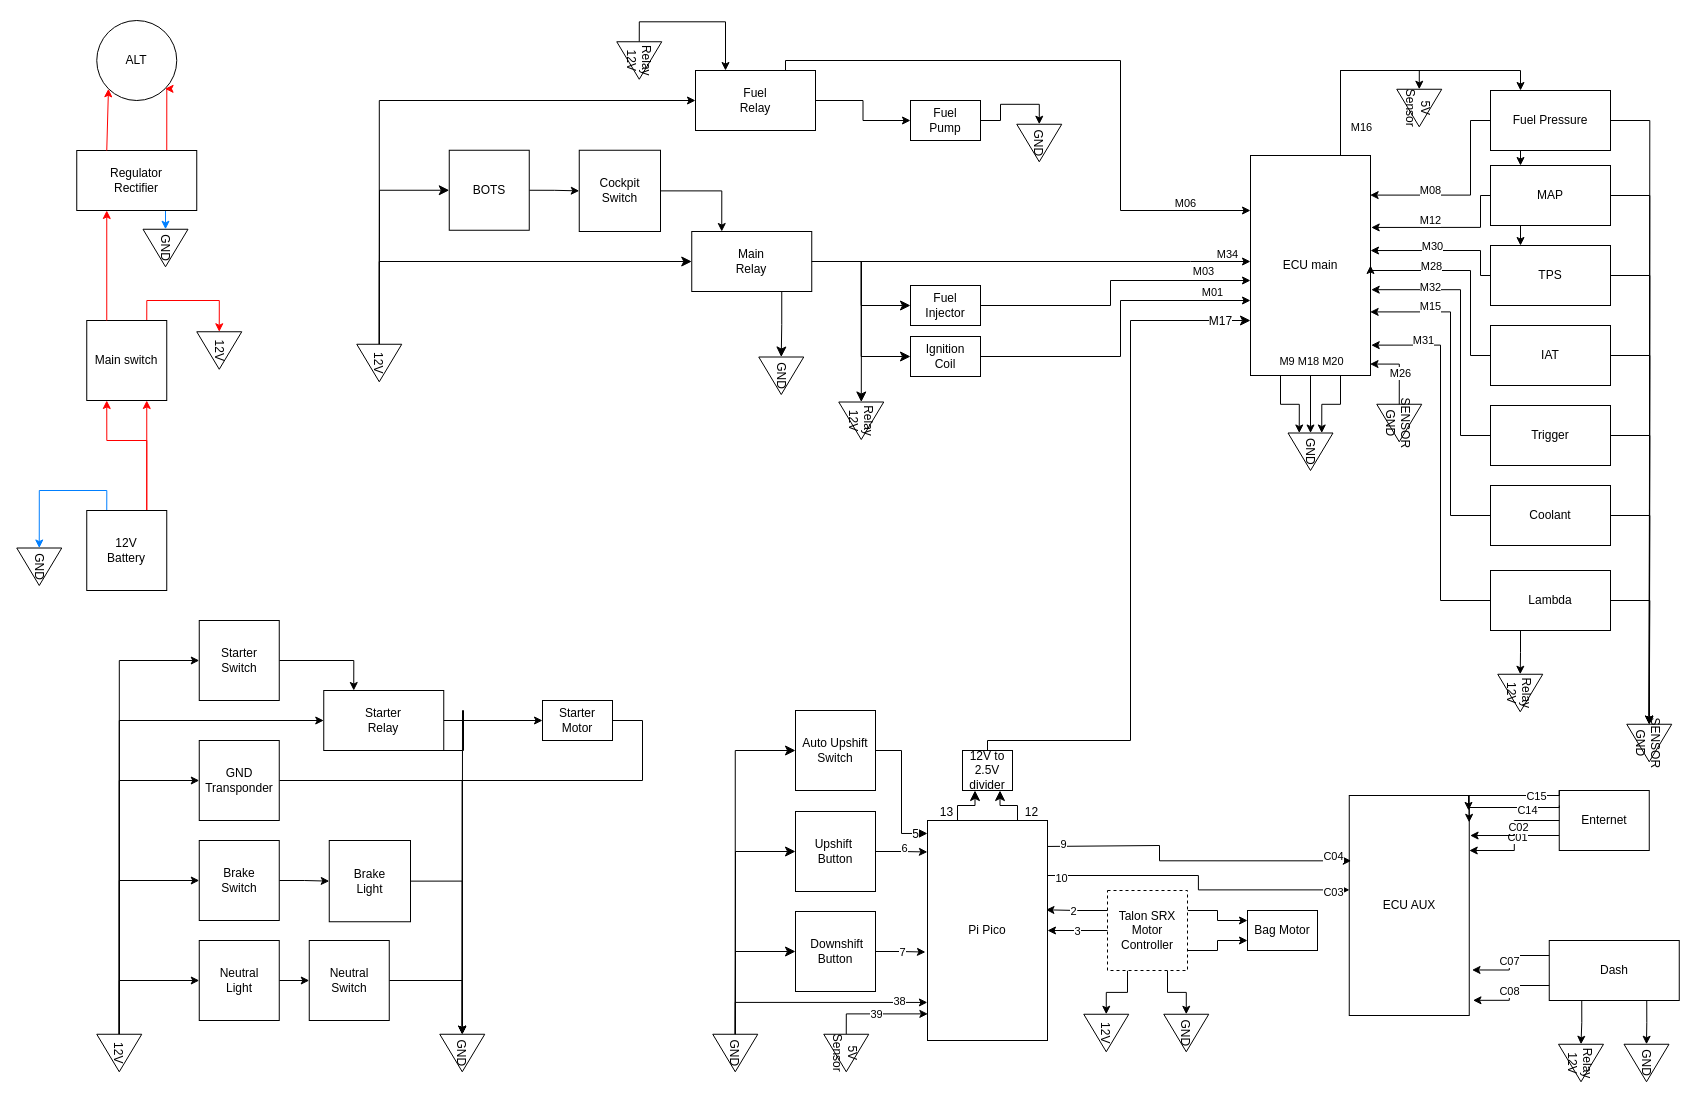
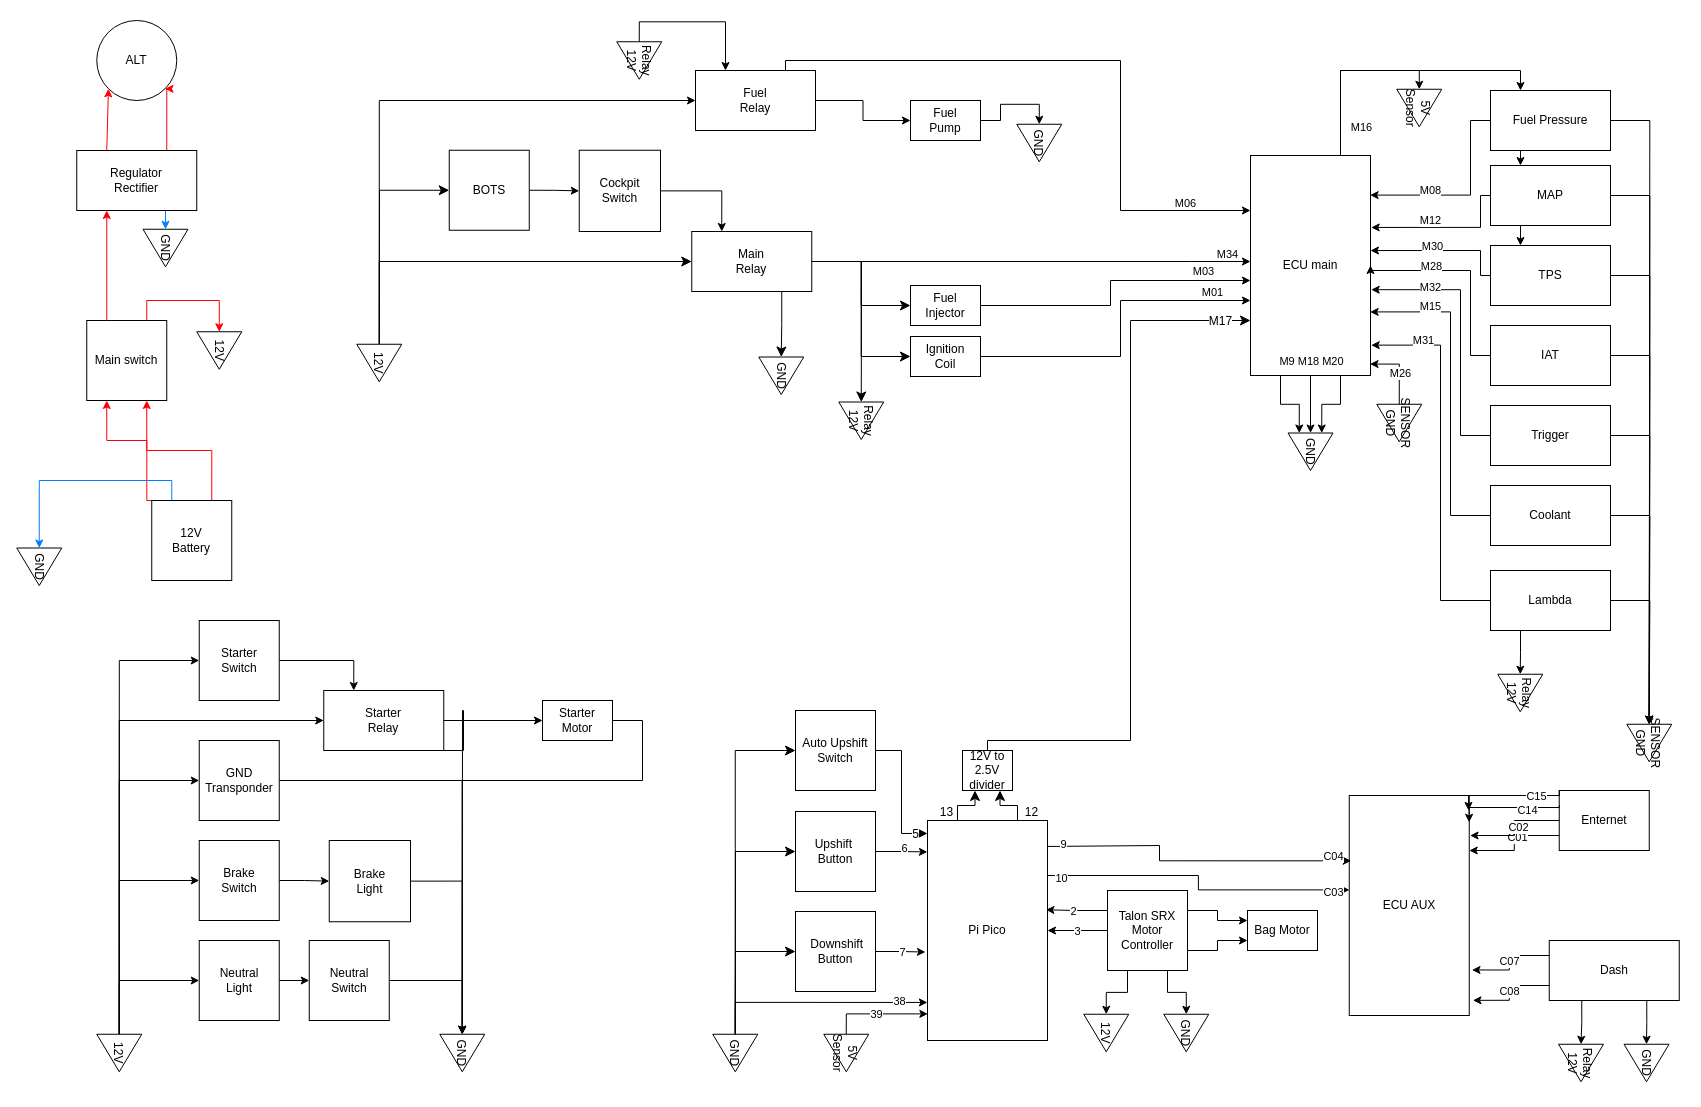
(127, 551) -> (192, 541)
(1148, 931) -> (1148, 931)
